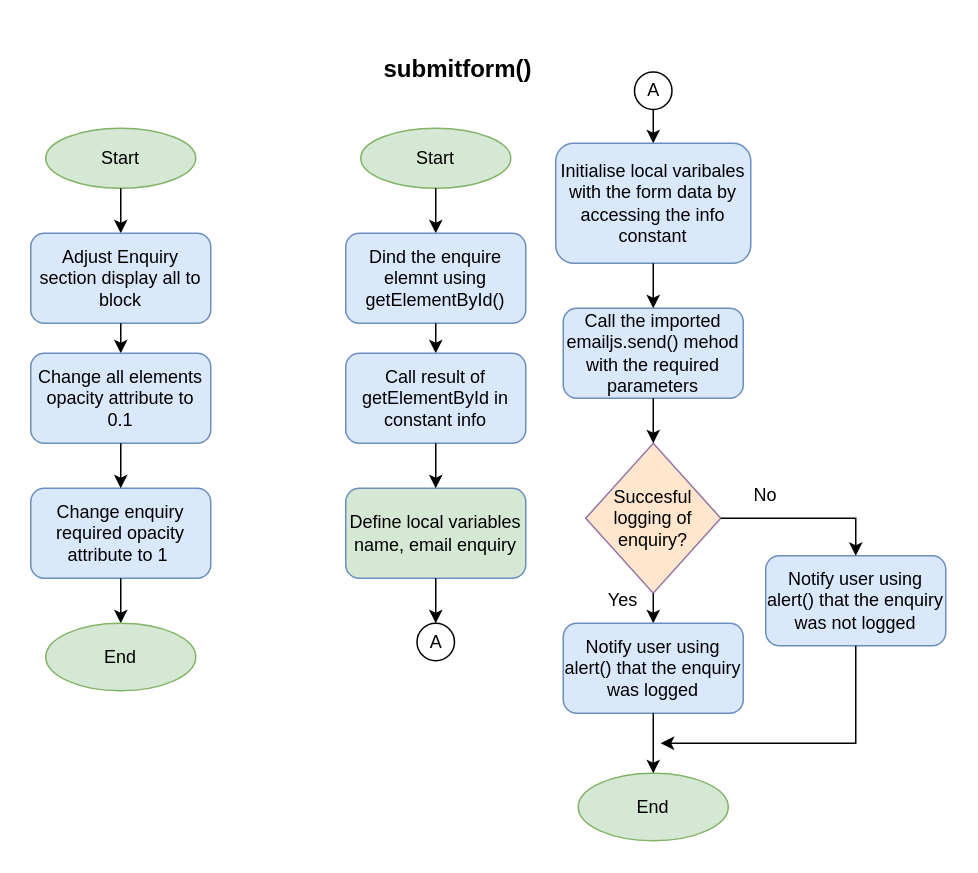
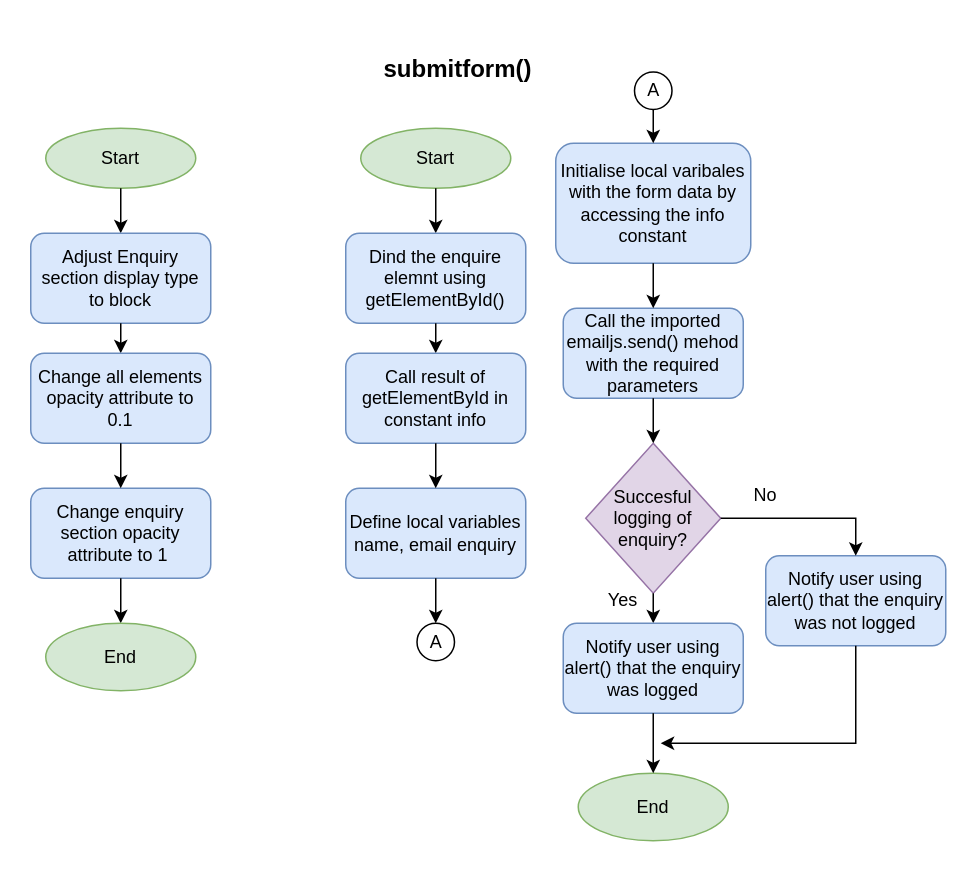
(121, 278) -> (121, 278)
(653, 518) -> (653, 518)
(121, 533) -> (121, 533)
(436, 533) -> (436, 533)
